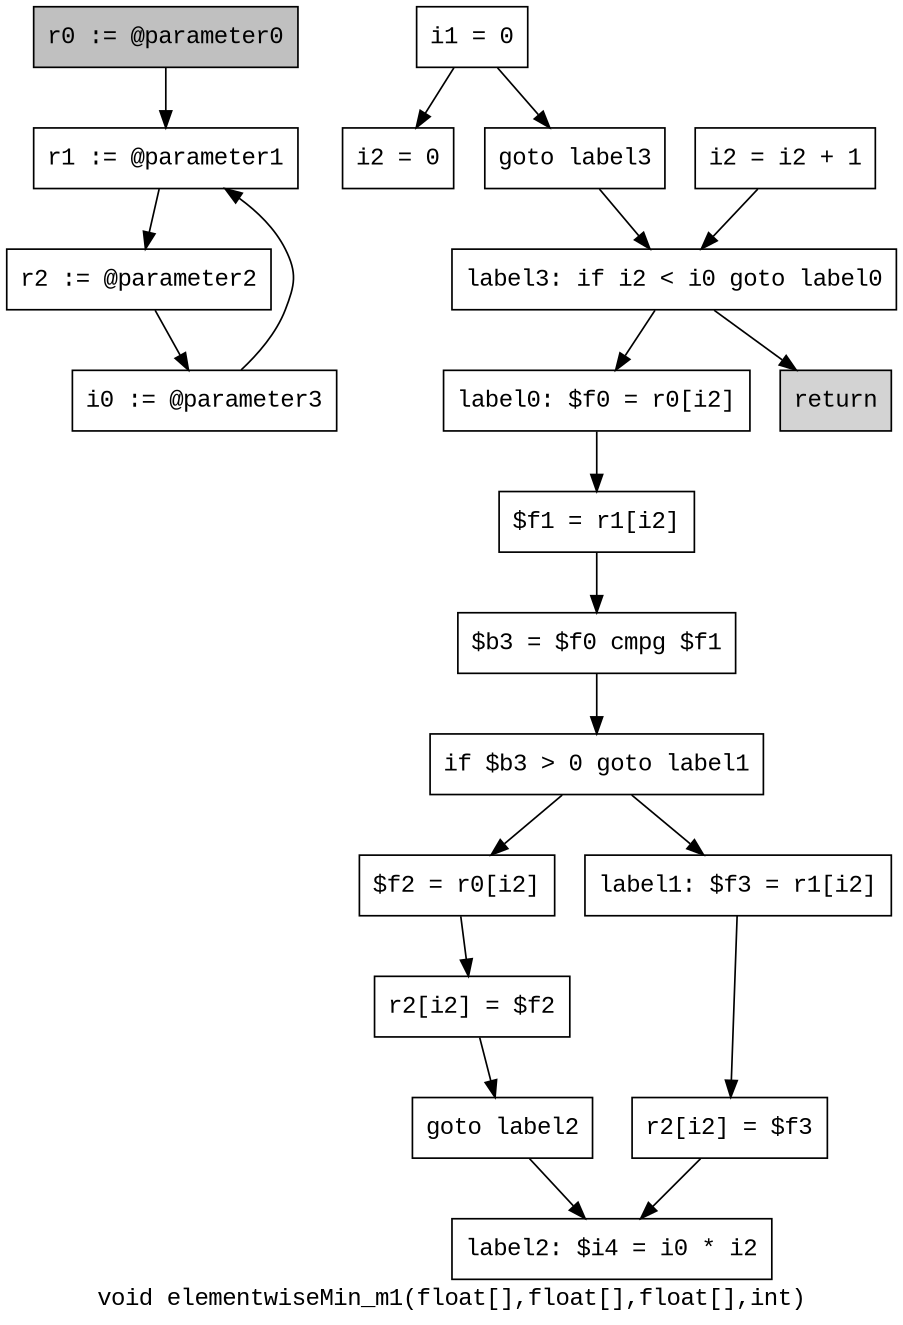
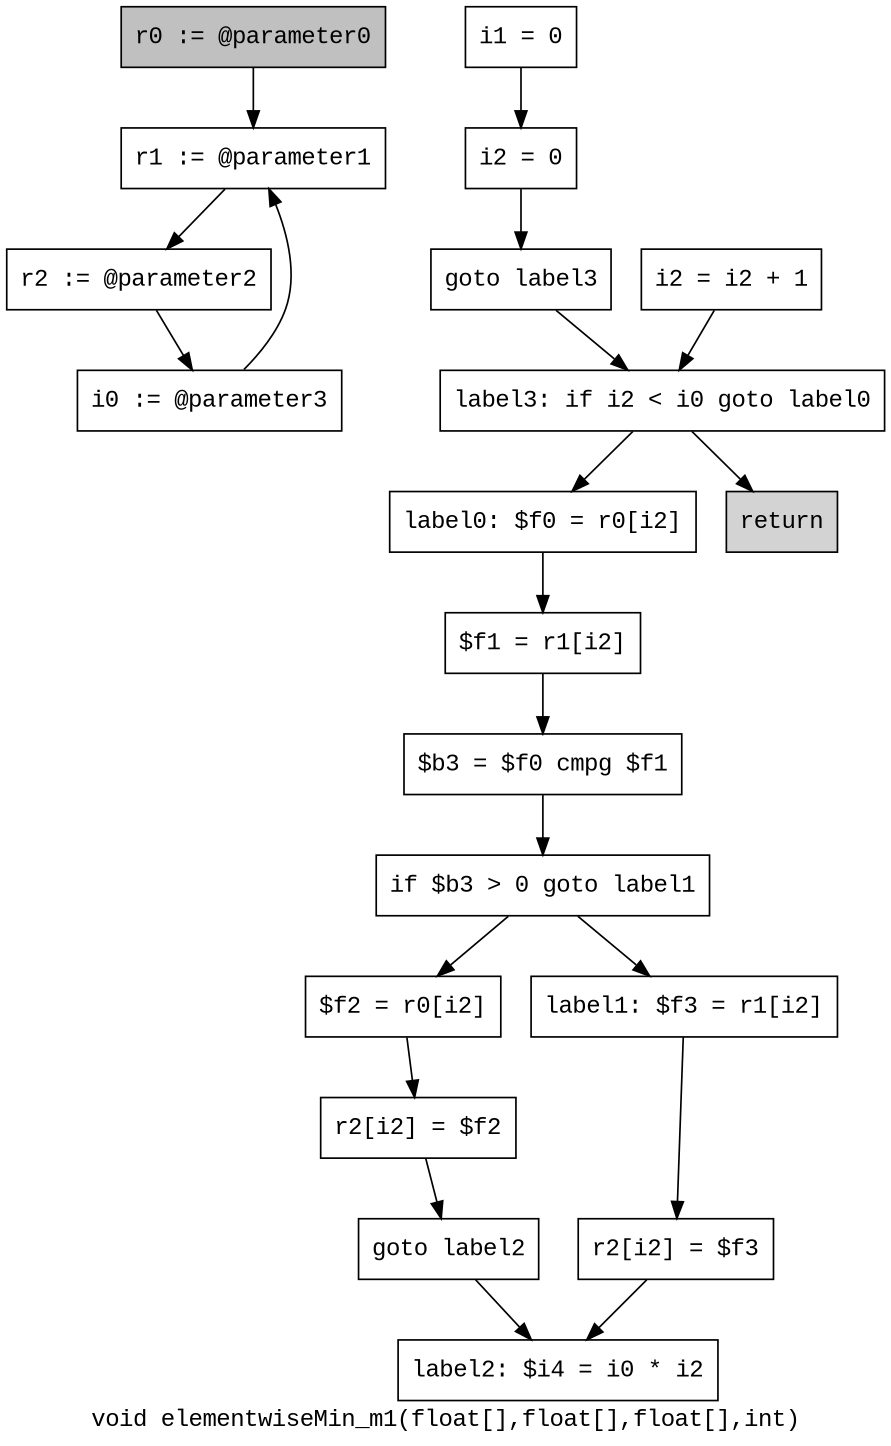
(518, 91) -> (521, 211)
